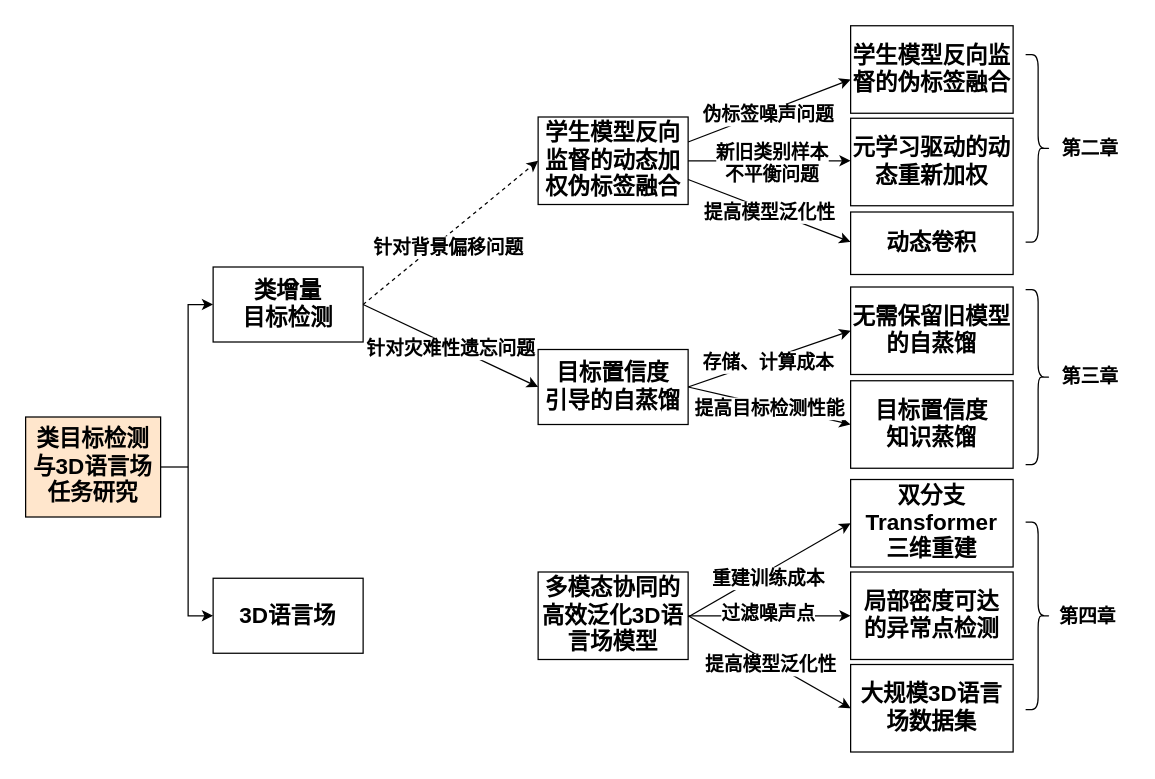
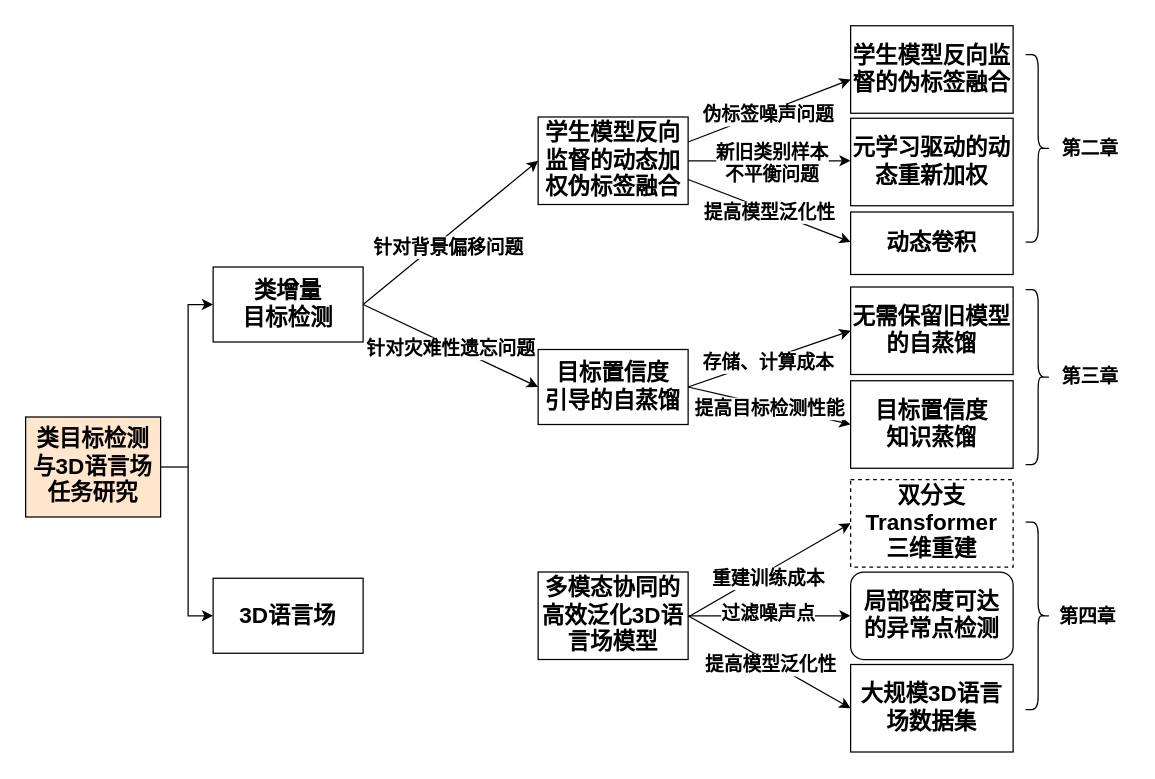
(489, 201) -> (489, 201)
(932, 523) -> (932, 523)
(932, 616) -> (932, 616)
